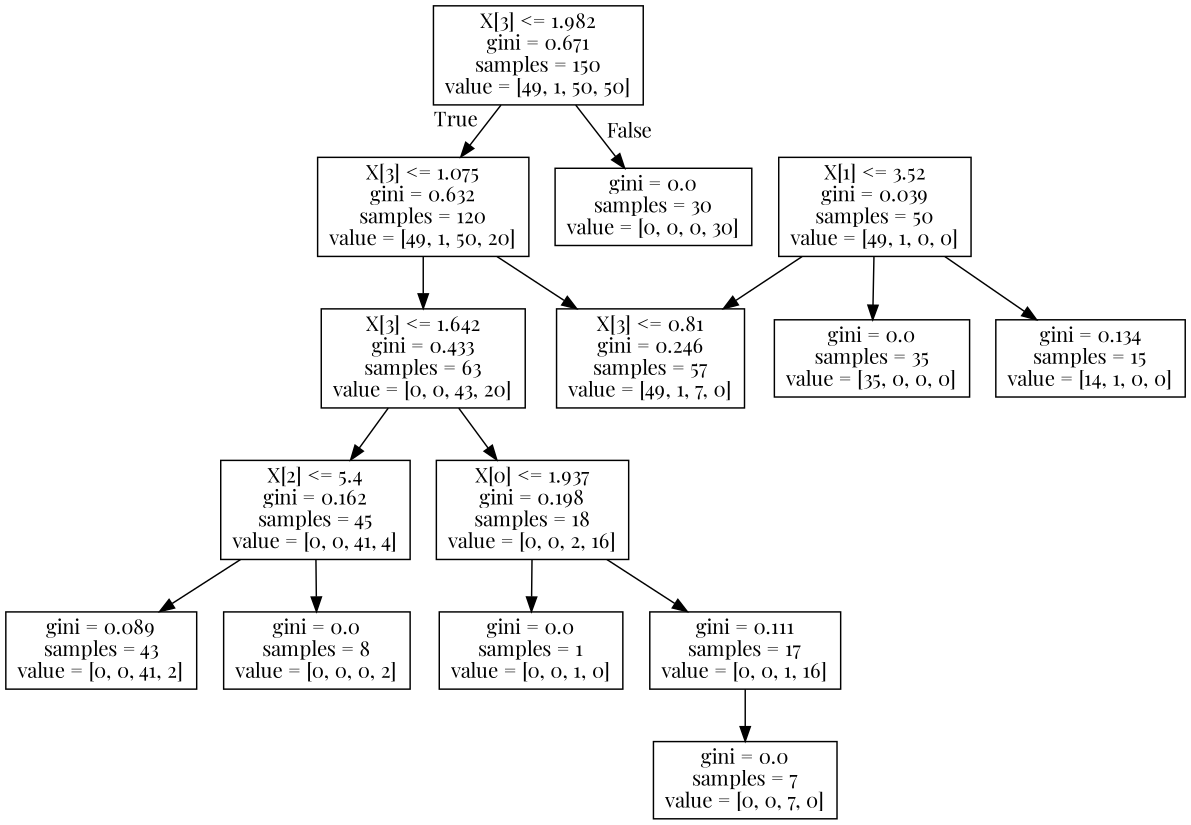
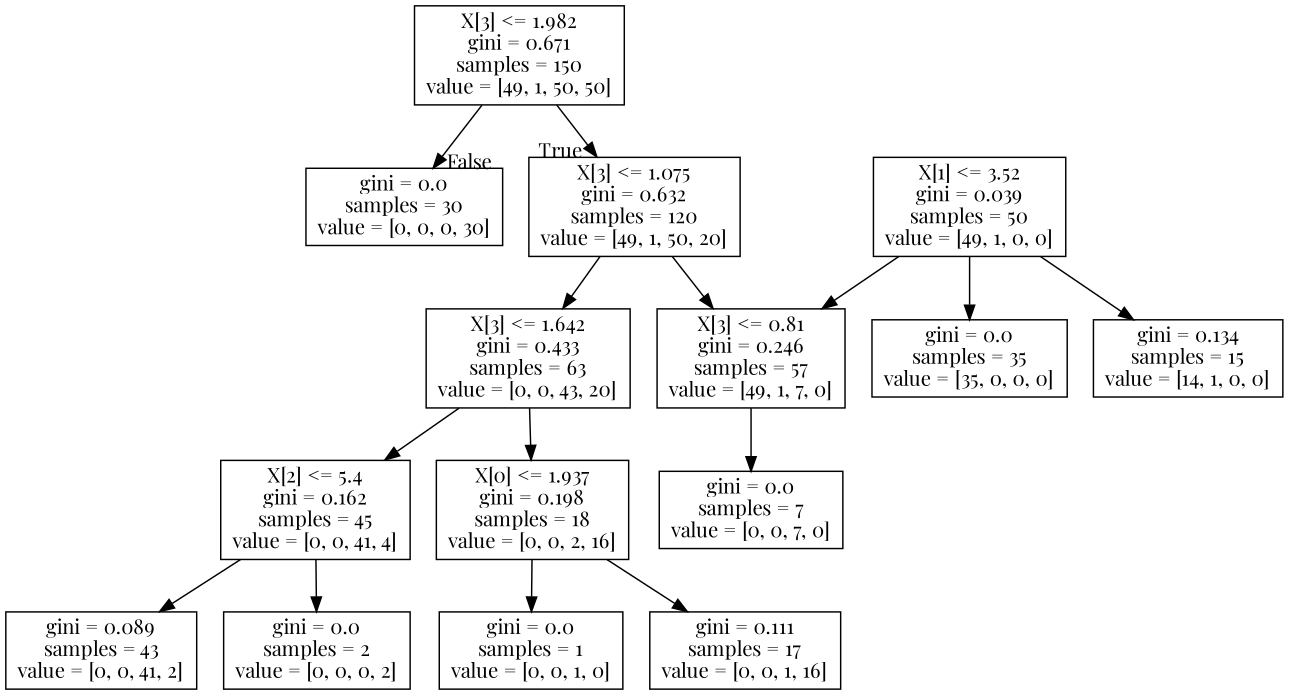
(317, 651) -> (317, 651)
(745, 708) -> (751, 432)
